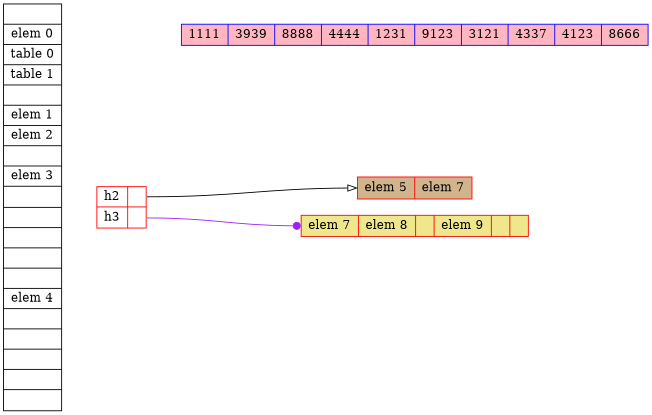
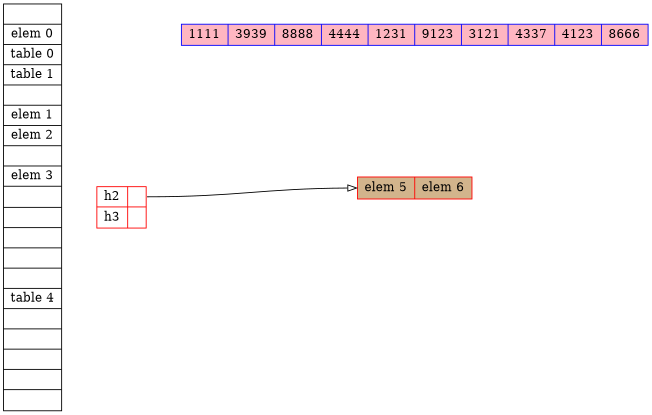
(443, 188) -> (443, 188)
(415, 226) -> none
(33, 298) -> (33, 298)
